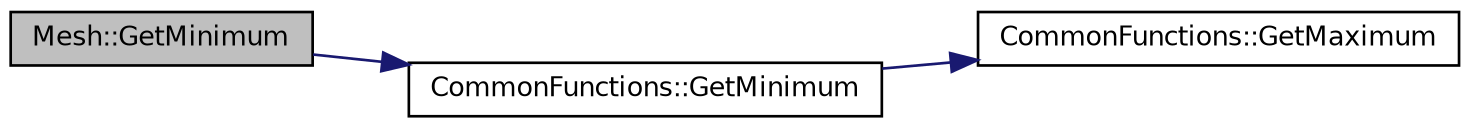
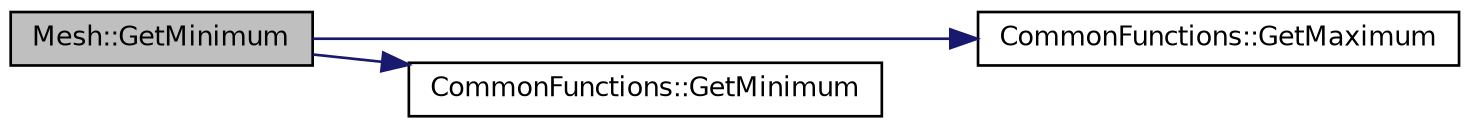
(917, 66) -> (632, 39)
